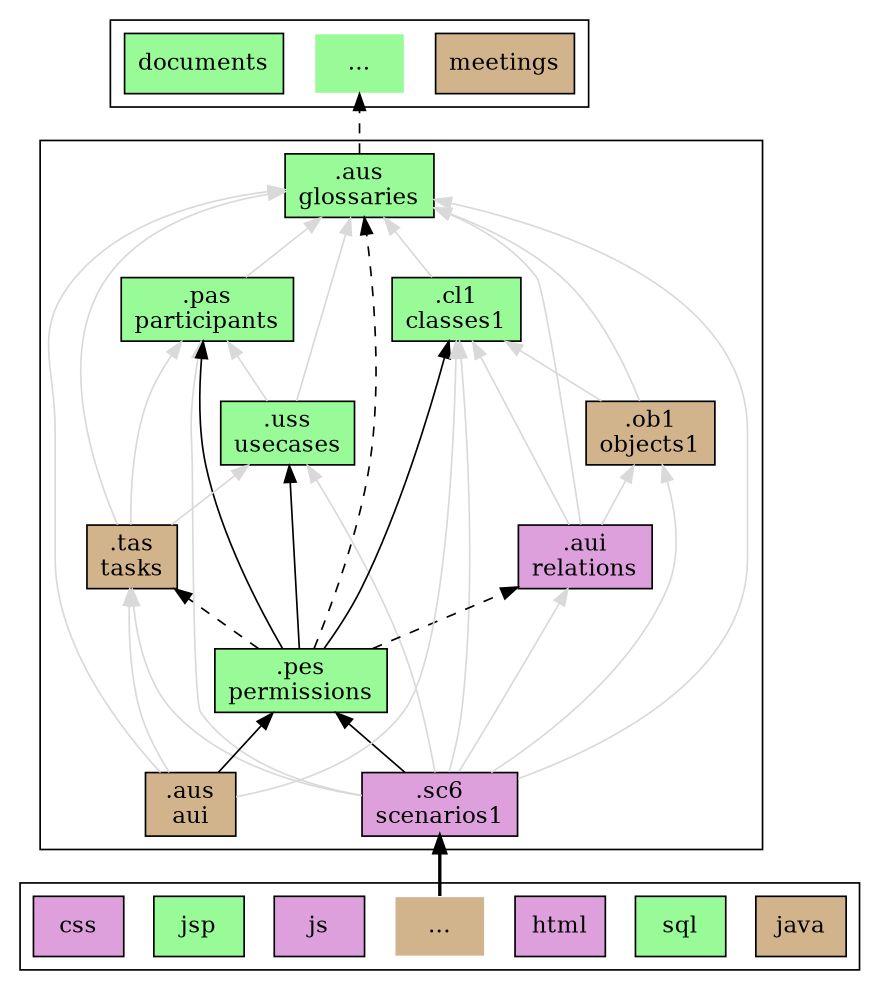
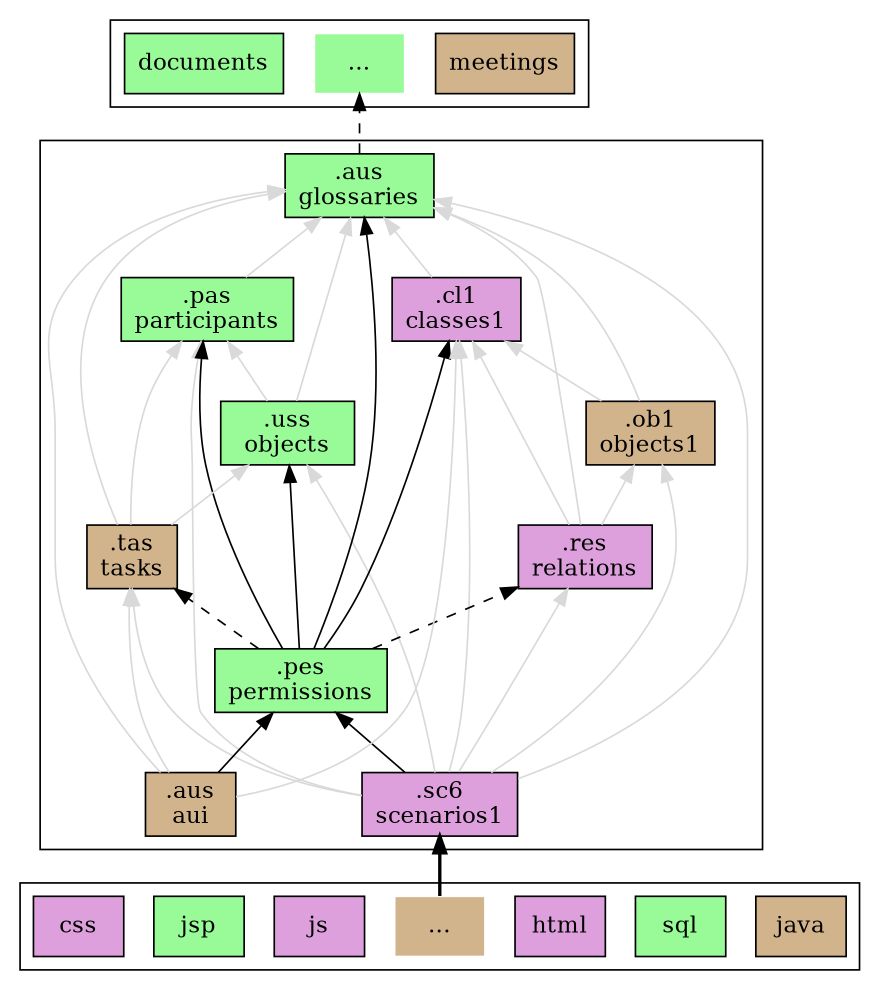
(457, 309) -> (457, 309)
(288, 433) -> (288, 433)
(372, 446) -> (372, 446)
(585, 557) -> (585, 557)
